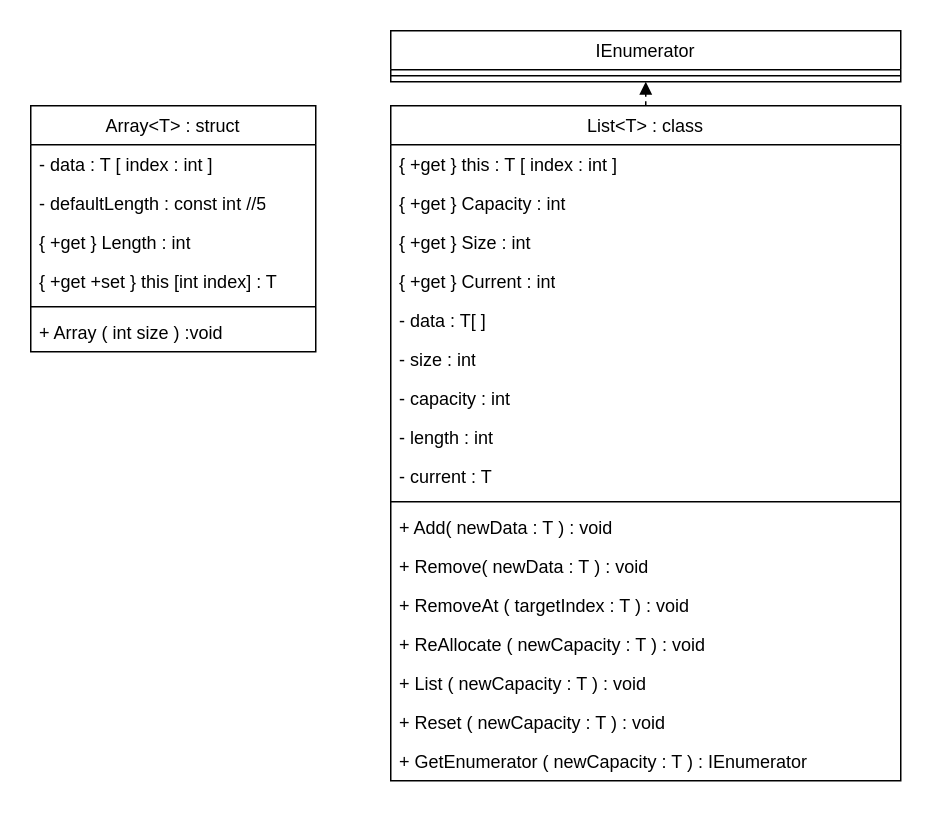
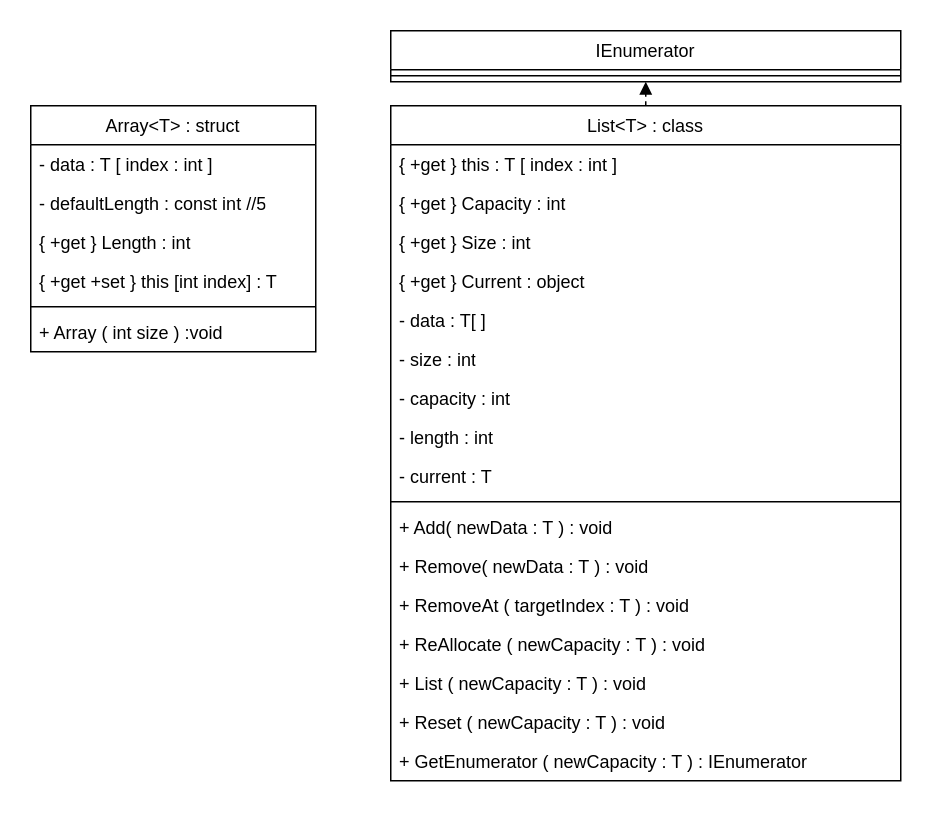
(494, 283) -> (512, 283)
